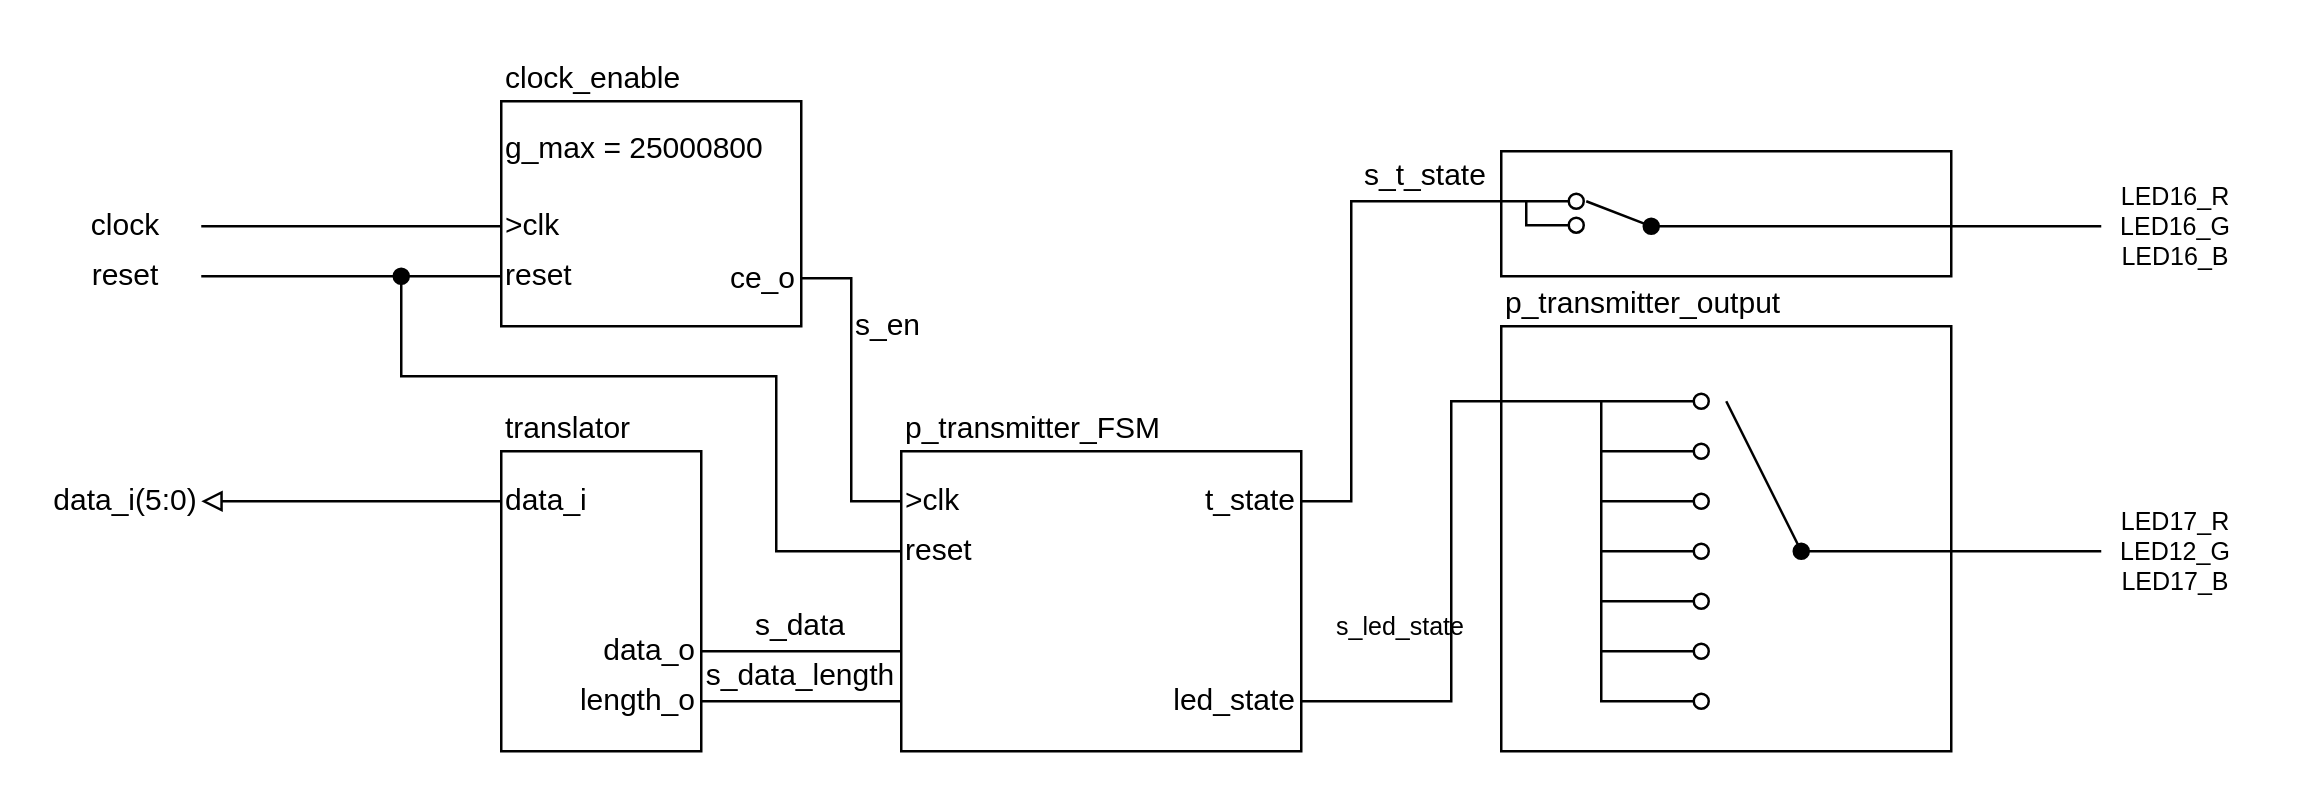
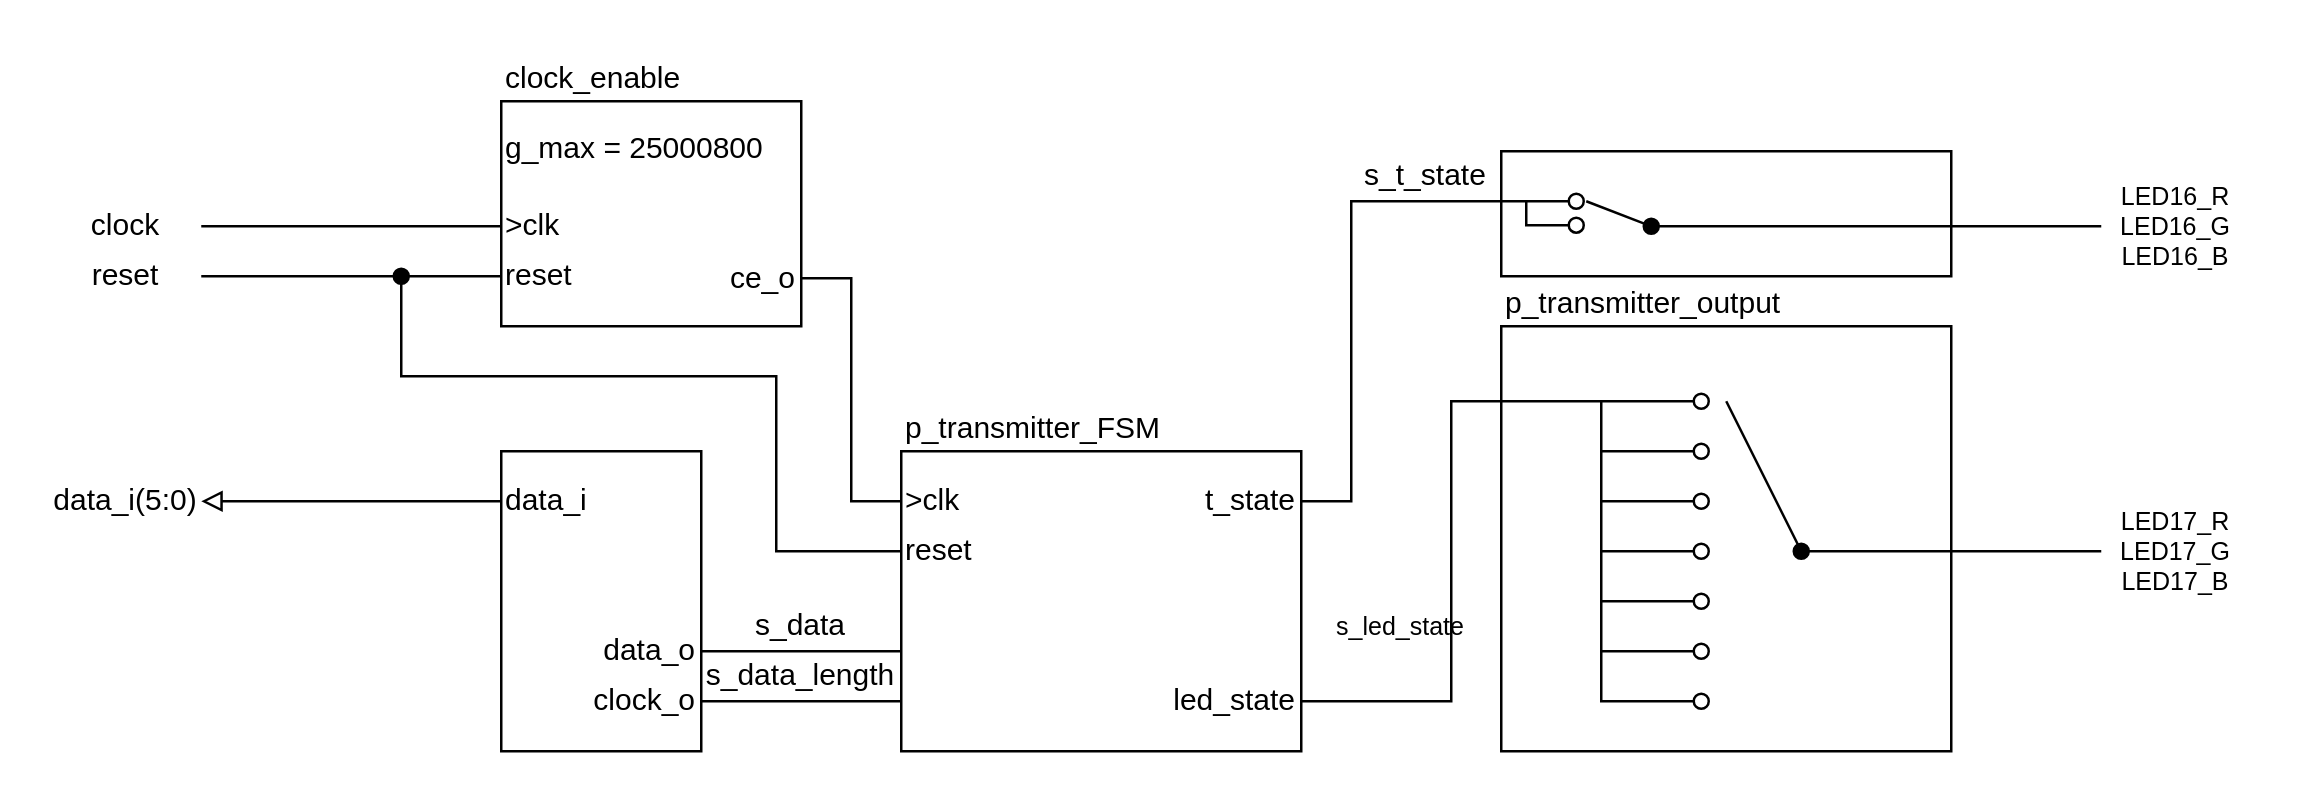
(914, 326) -> none
(601, 426) -> none
(2176, 551) -> (2176, 551)
(633, 701) -> (641, 701)
